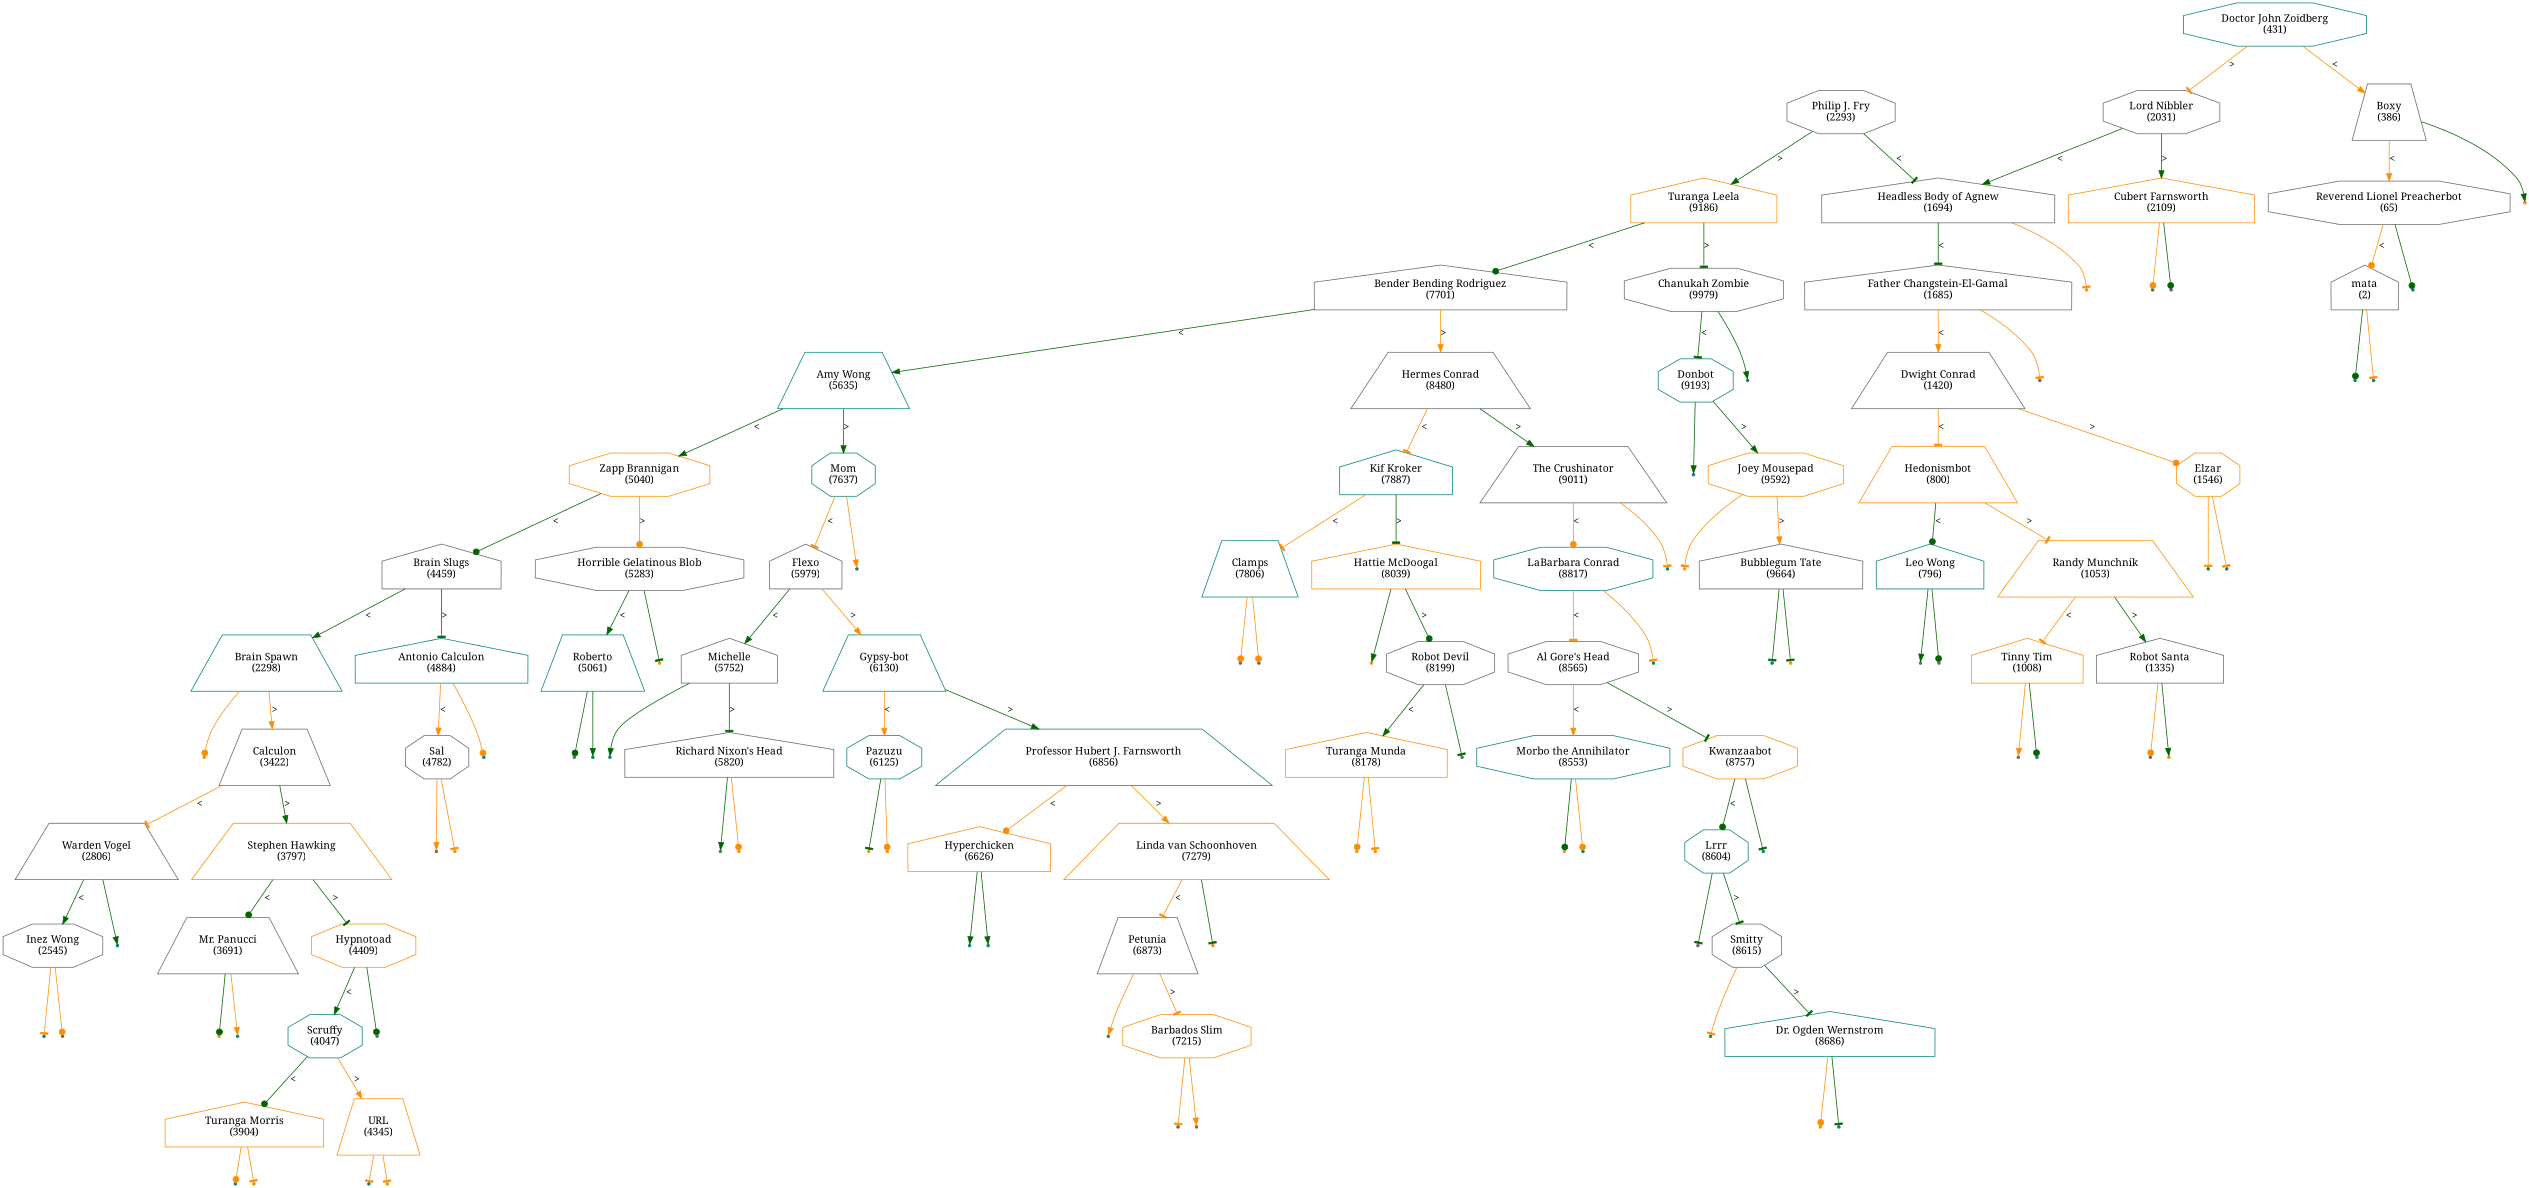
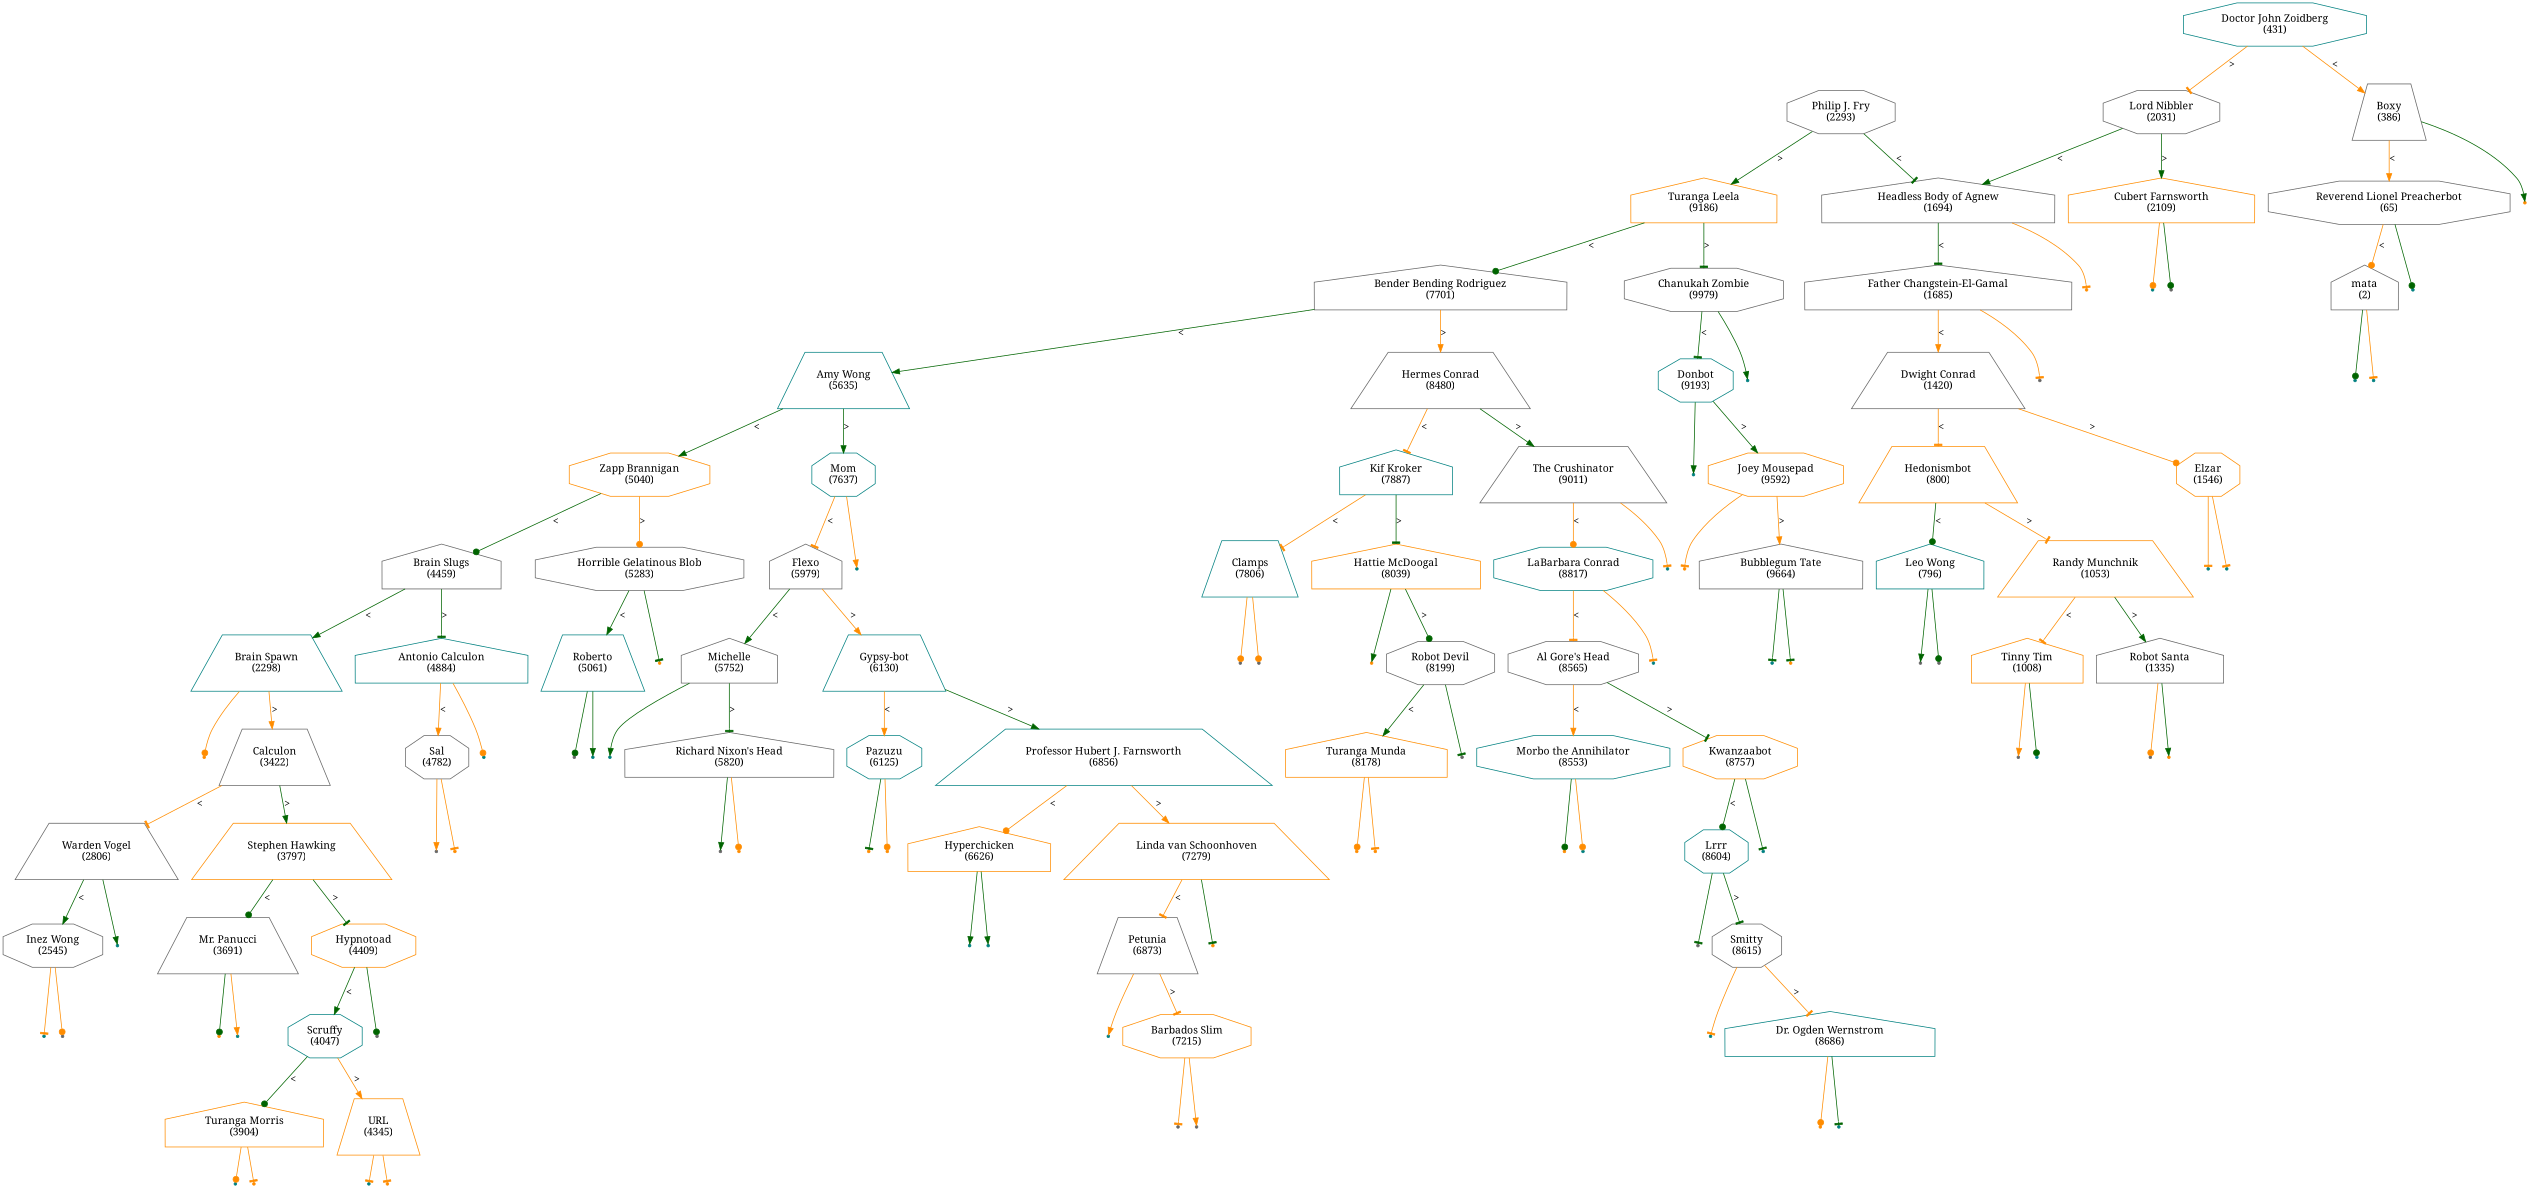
(1786, 988) -> (1786, 988)
